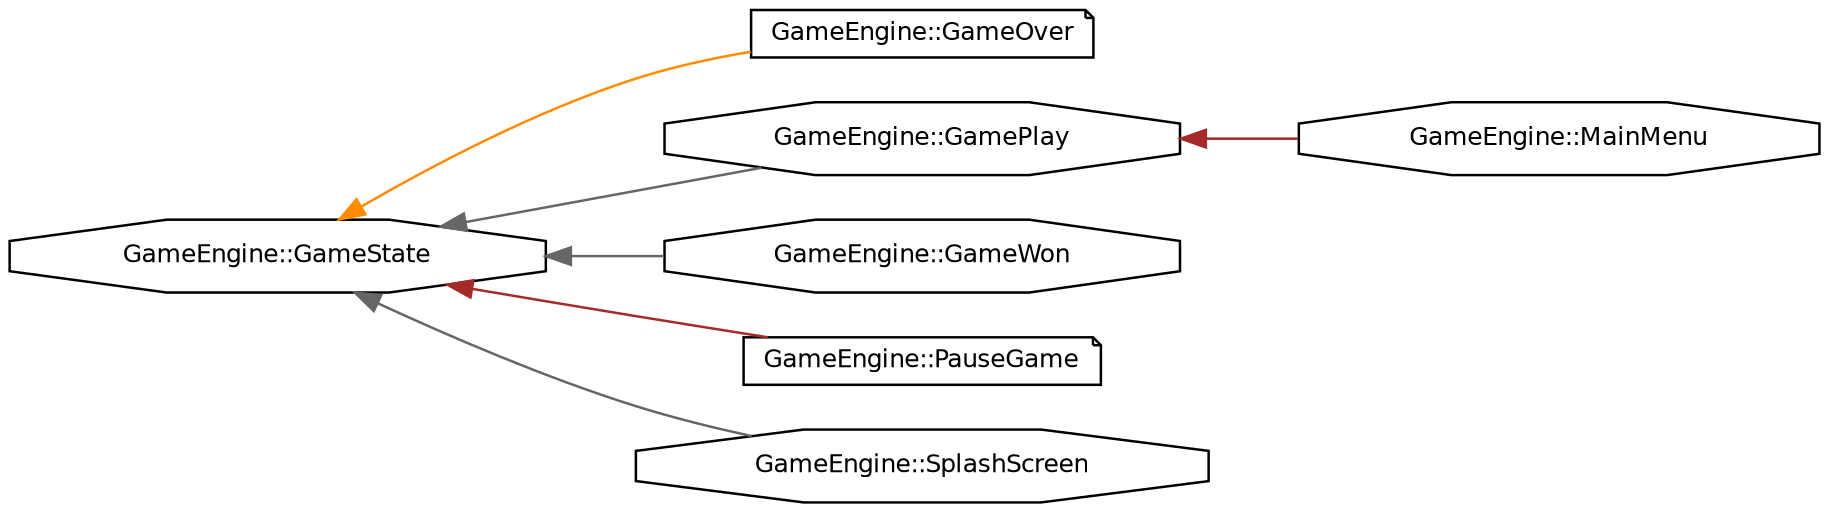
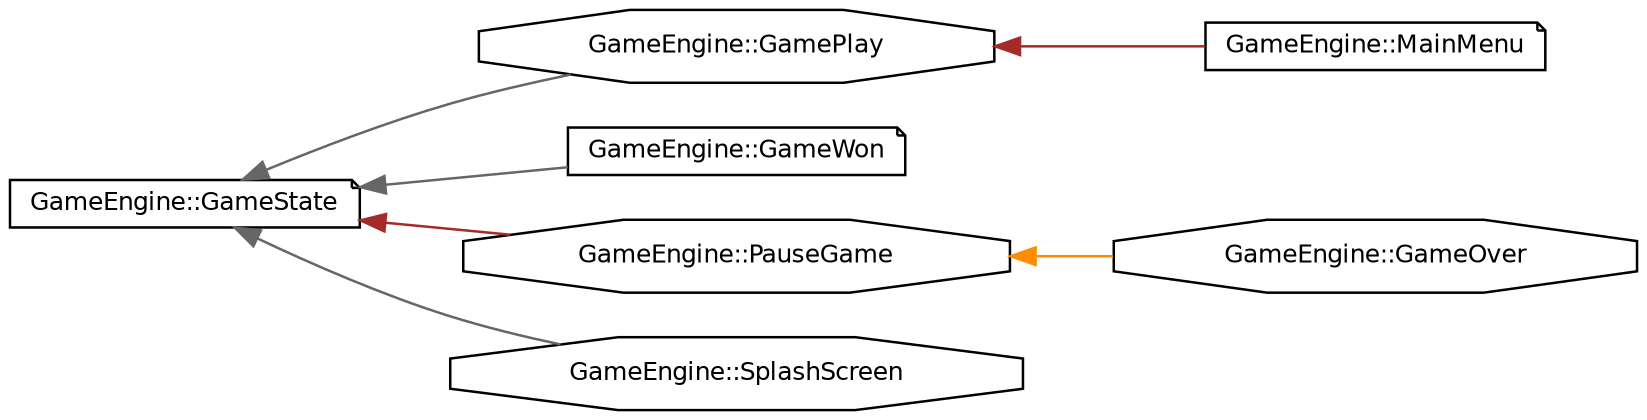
(922, 34) -> (1375, 256)
(549, 111) -> (1075, 256)
(1559, 139) -> (1375, 46)
(278, 256) -> (185, 204)
(922, 256) -> (737, 151)
(922, 361) -> (737, 256)
